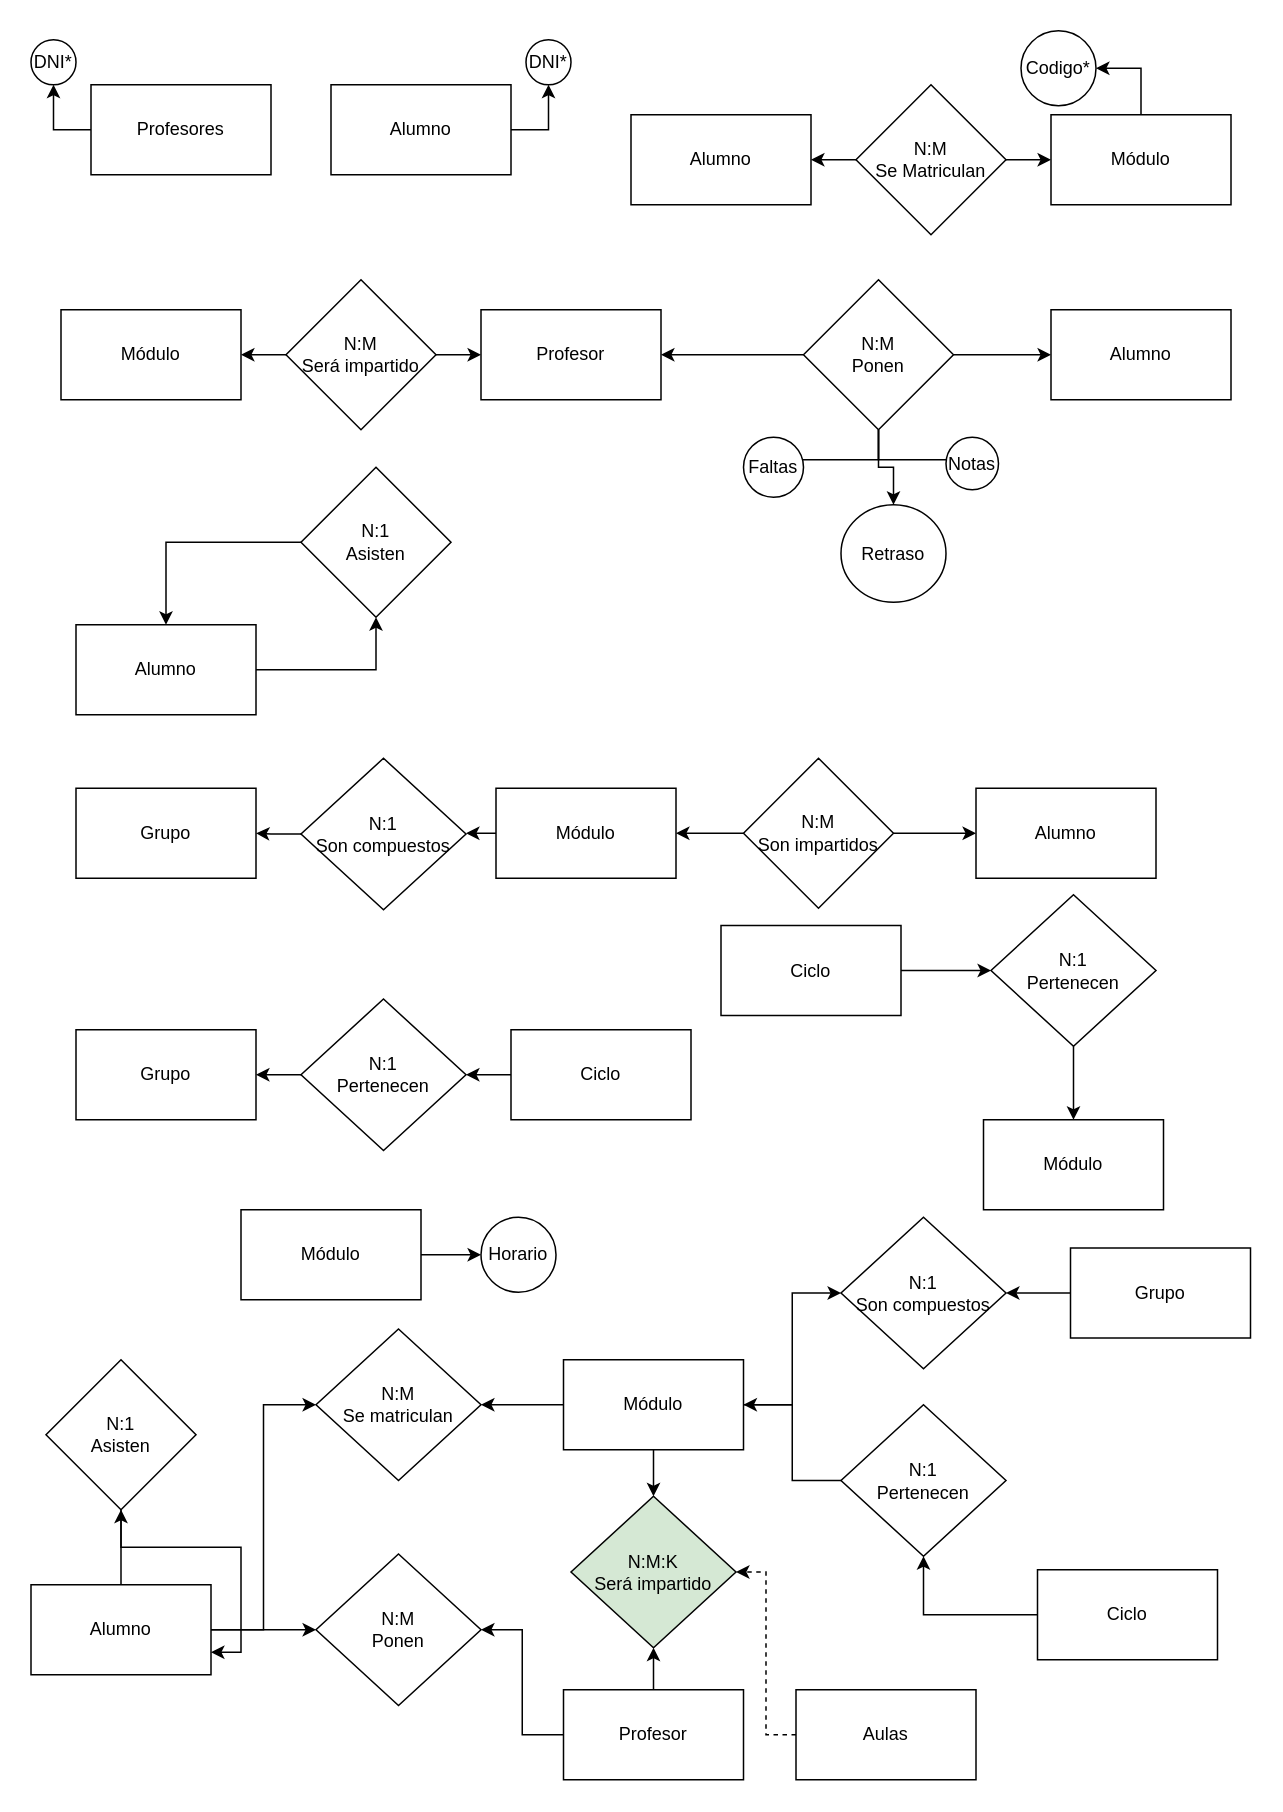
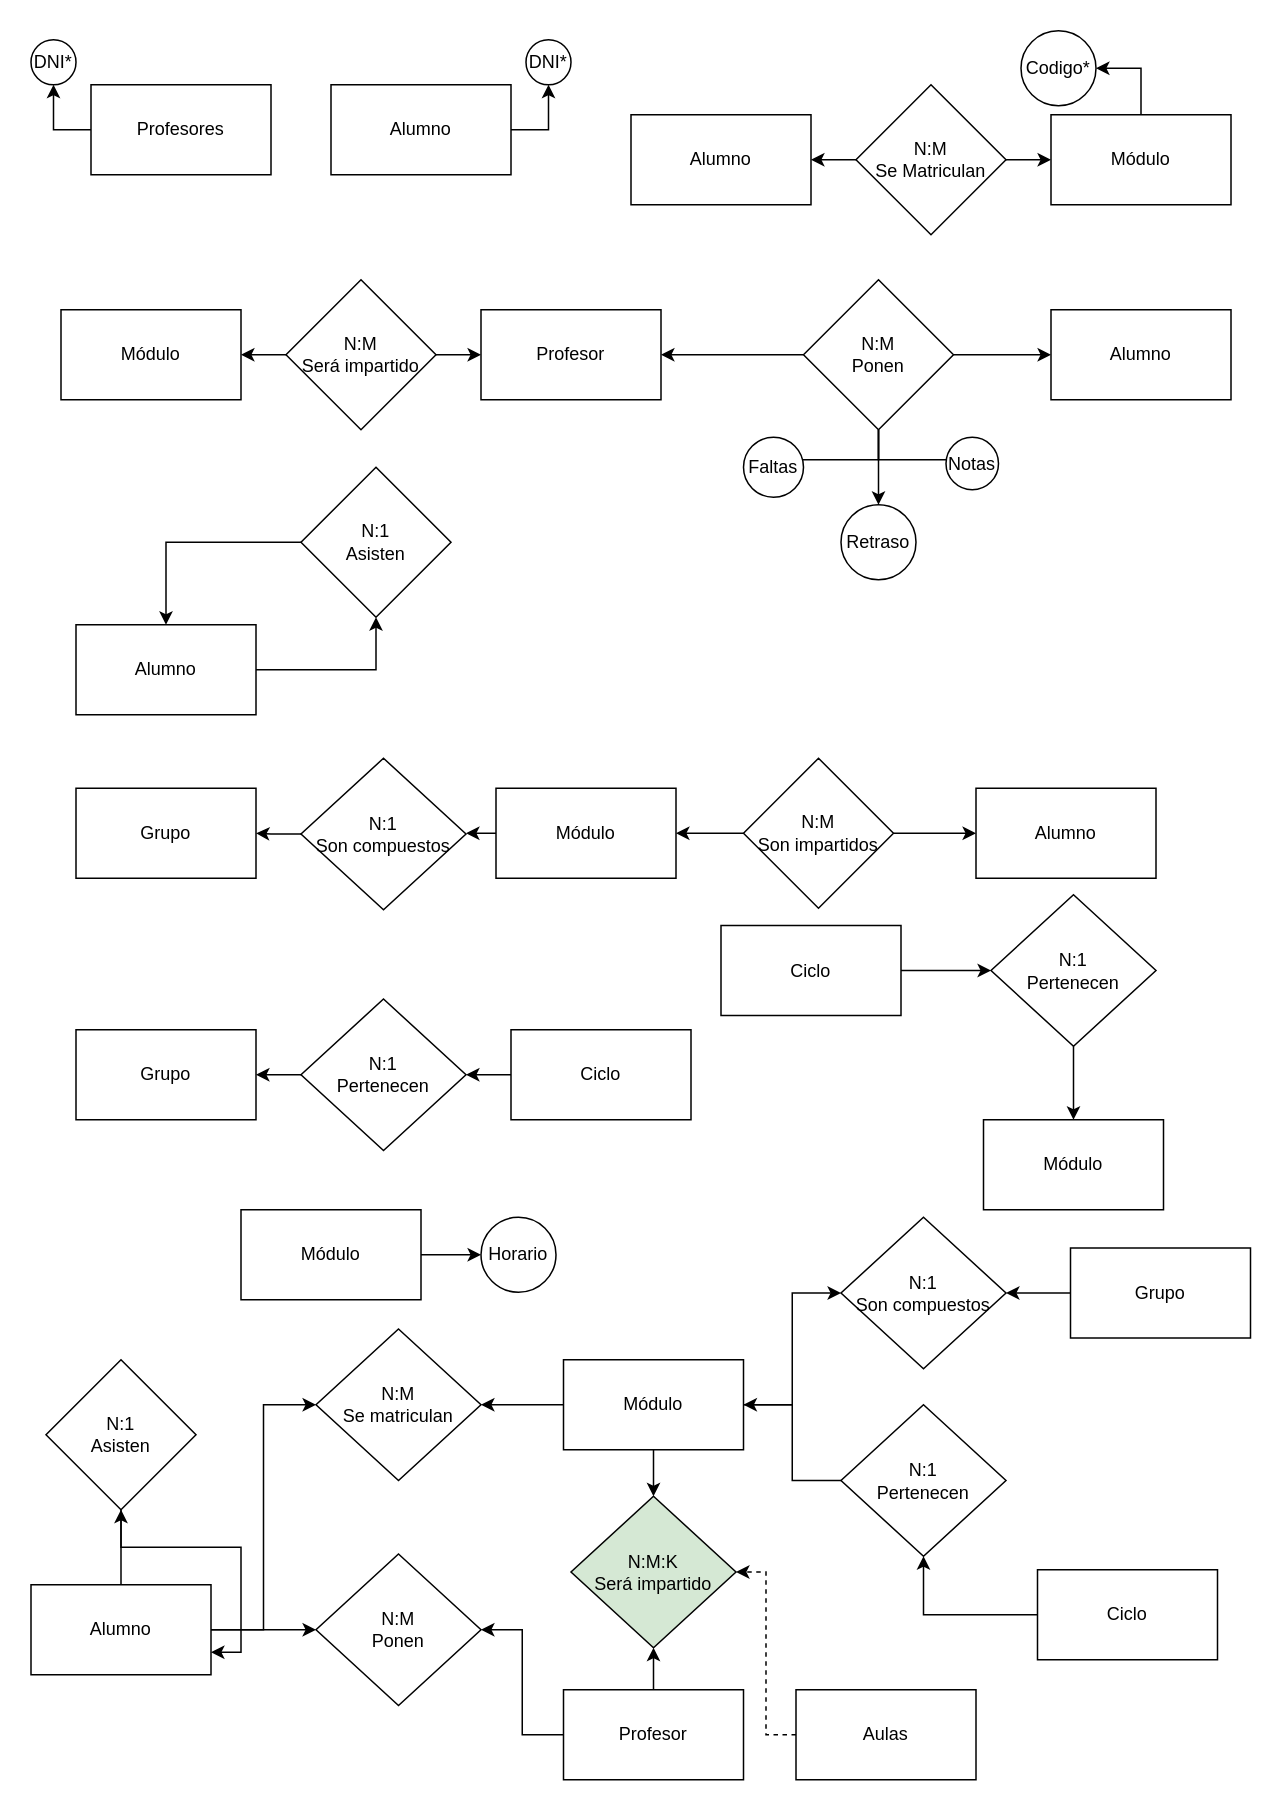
(893, 554) -> (878, 542)
